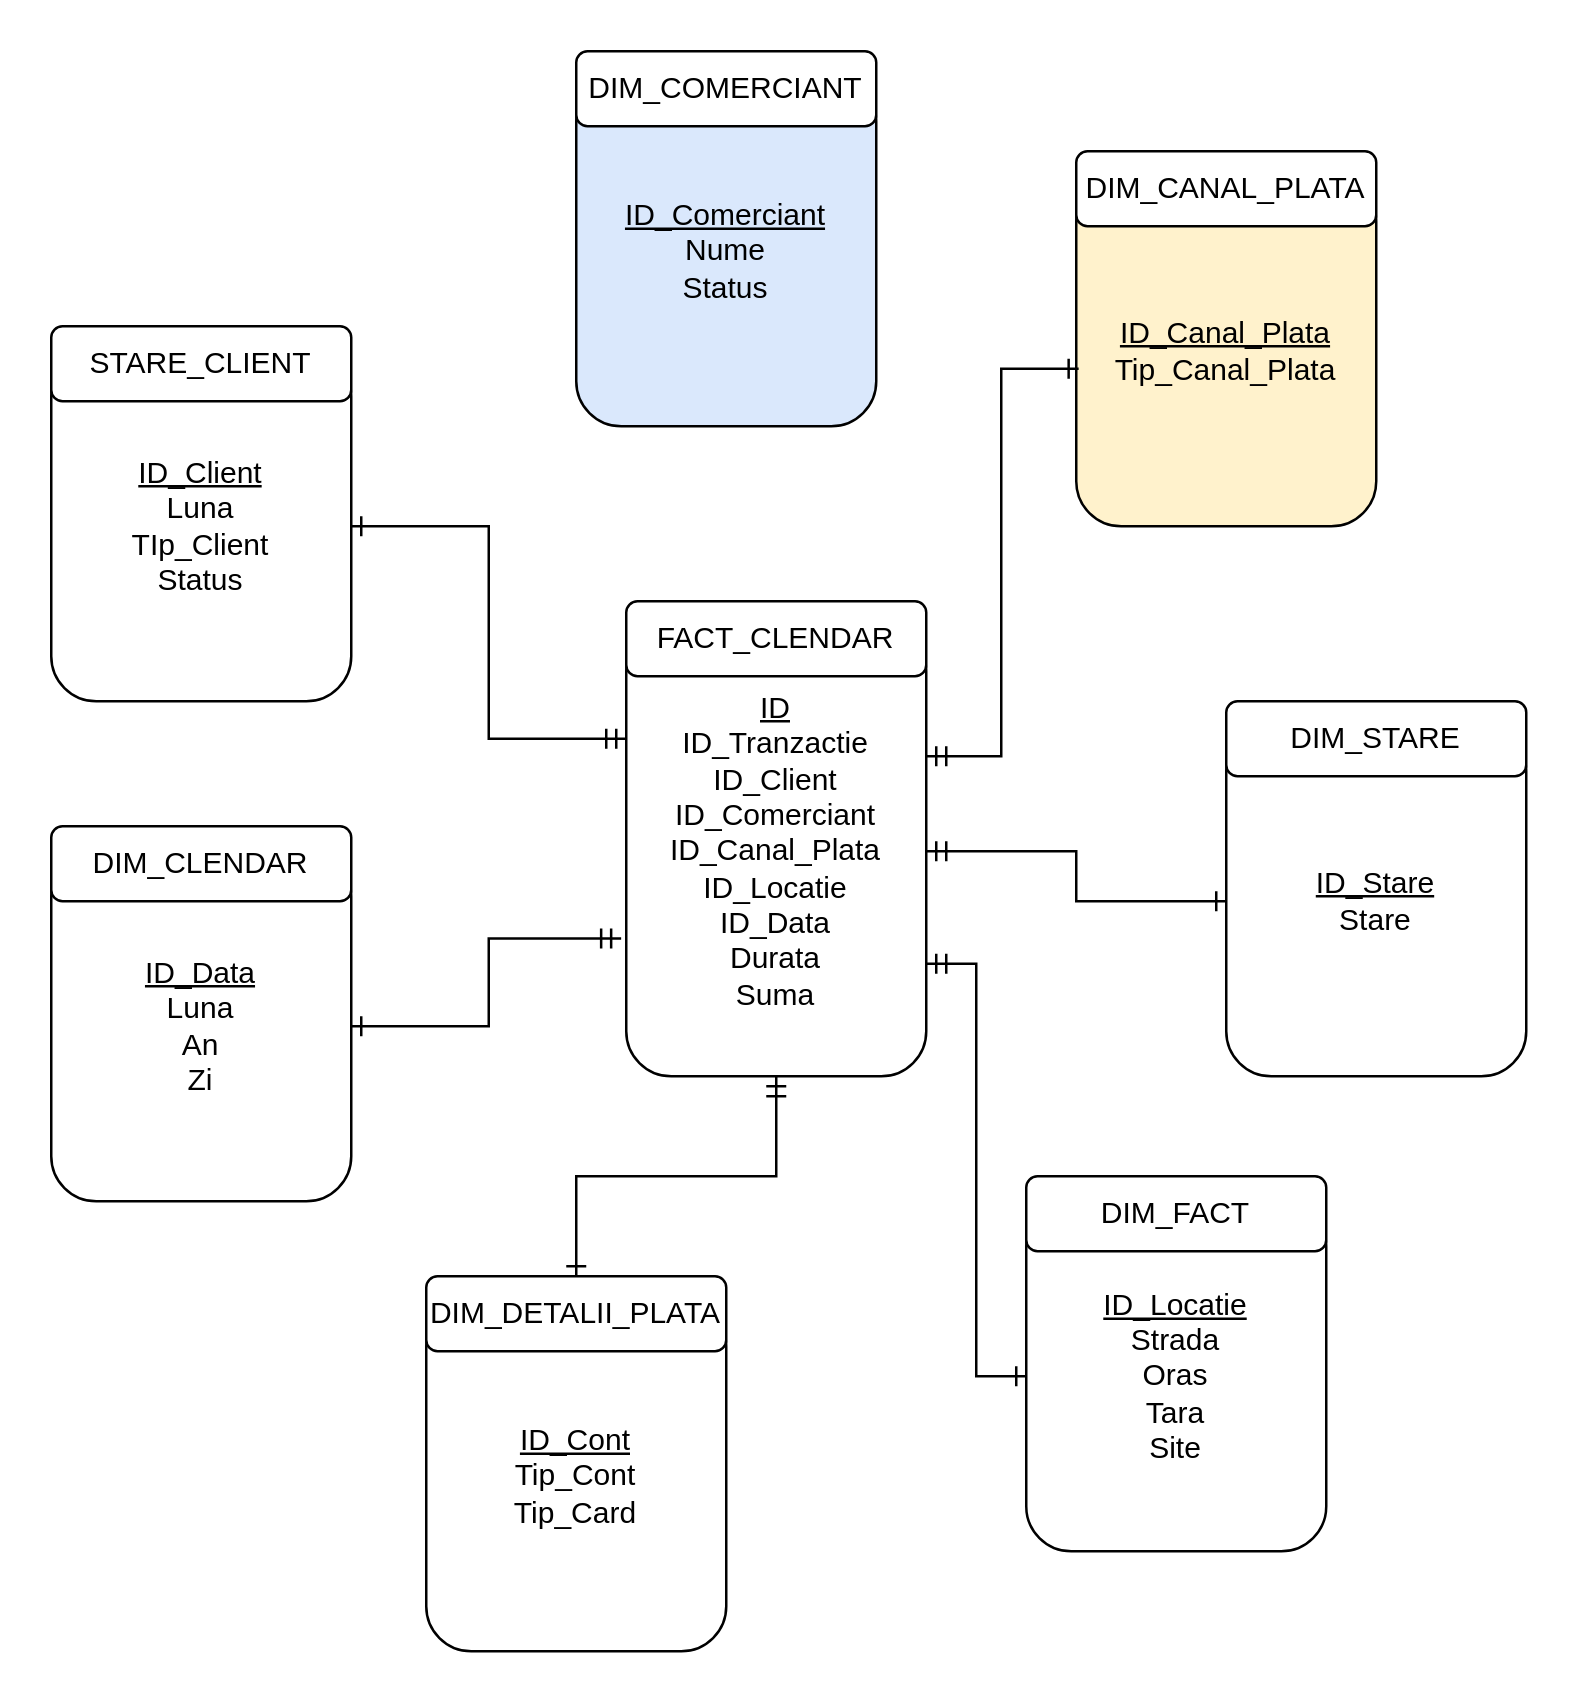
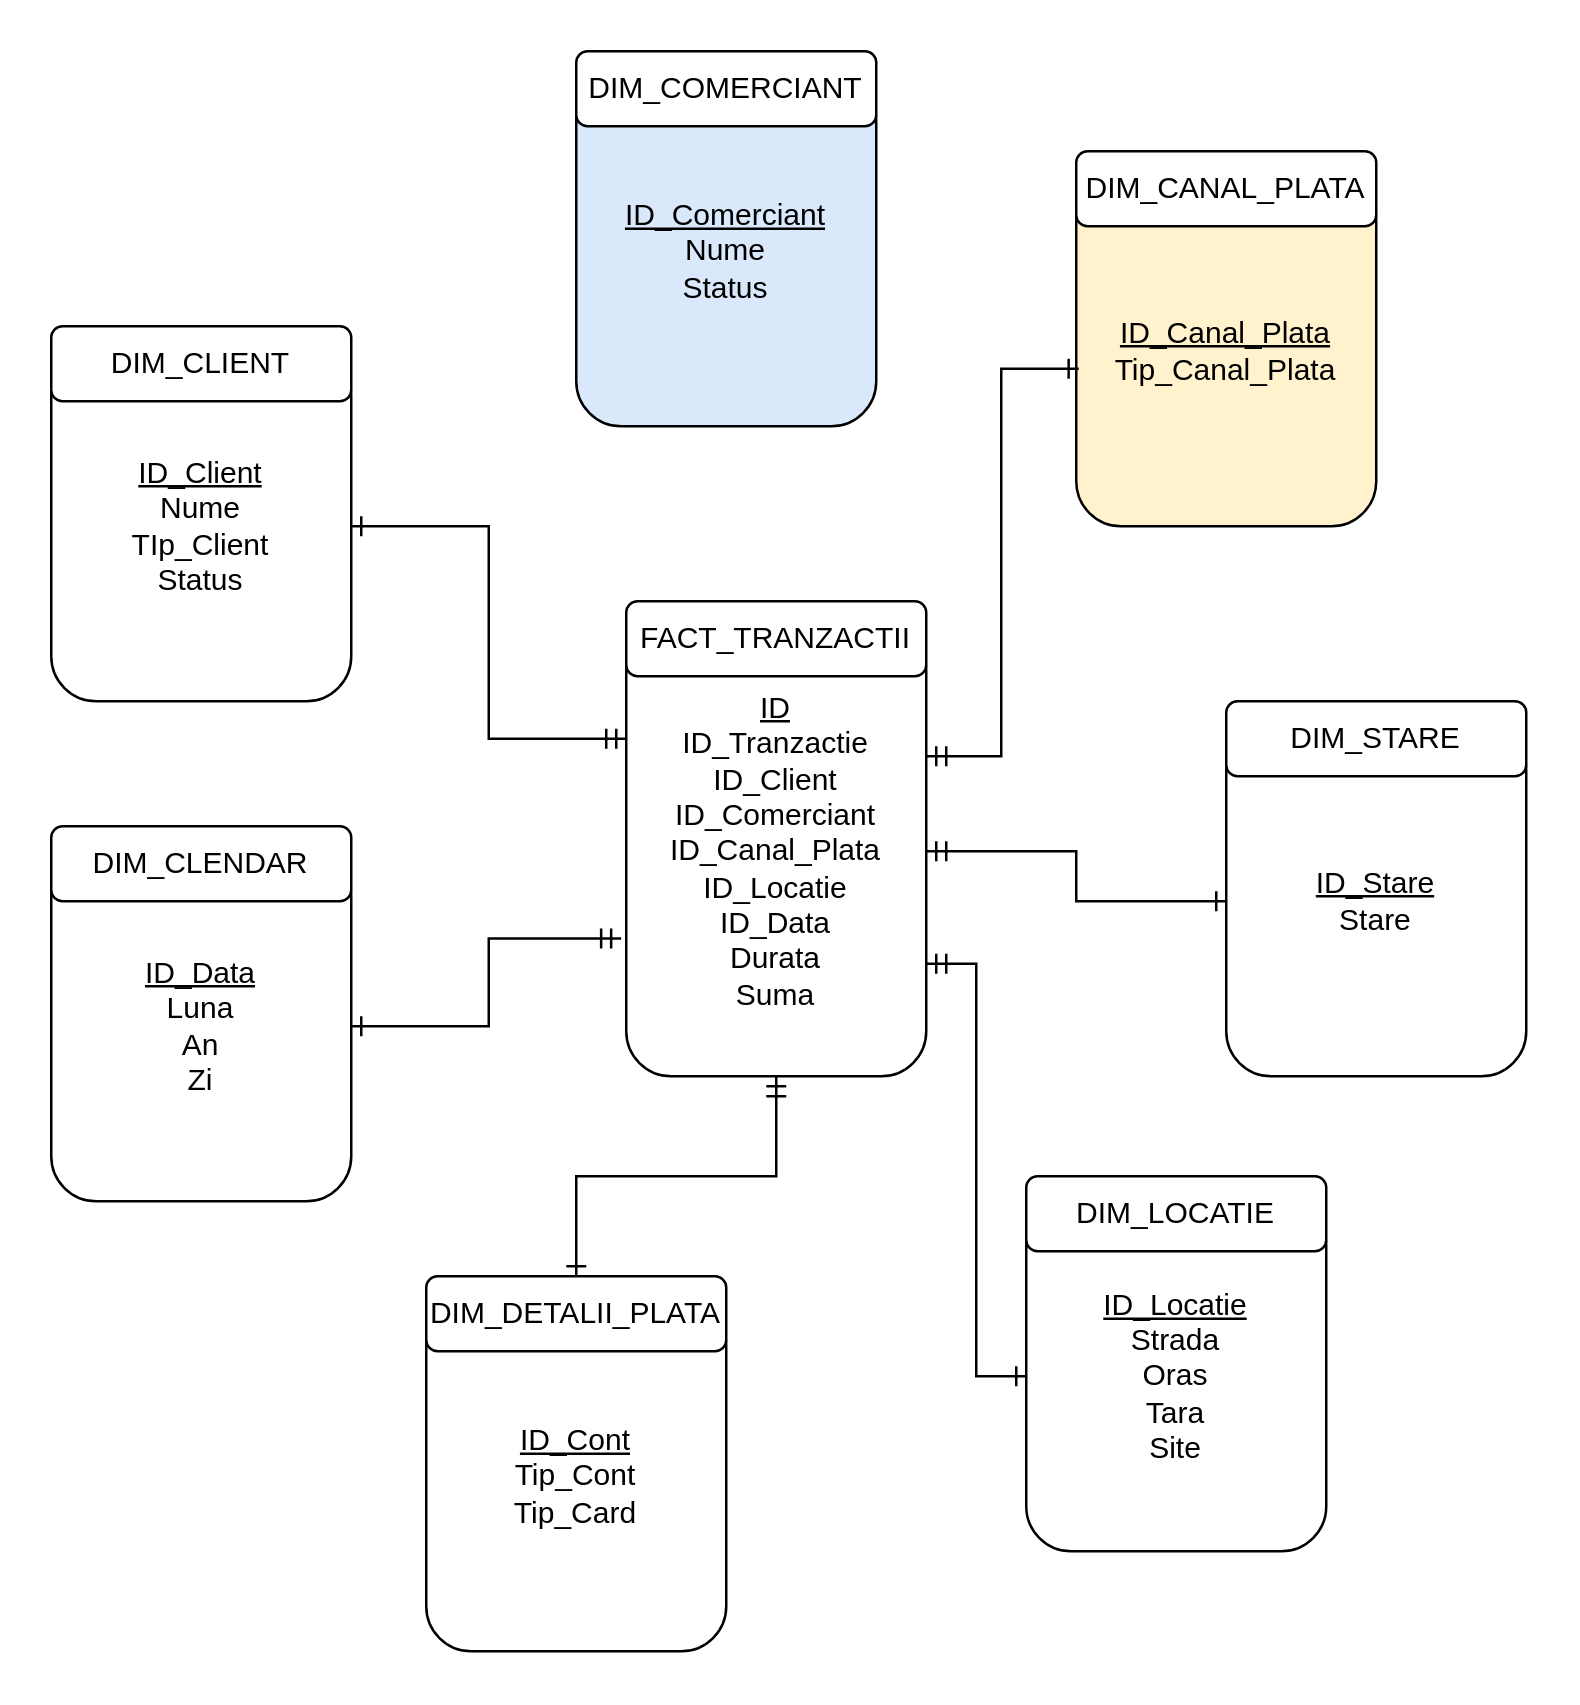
(201, 364) -> (201, 364)
(201, 526) -> (201, 526)
(776, 639) -> (776, 639)
(1176, 1214) -> (1176, 1214)
